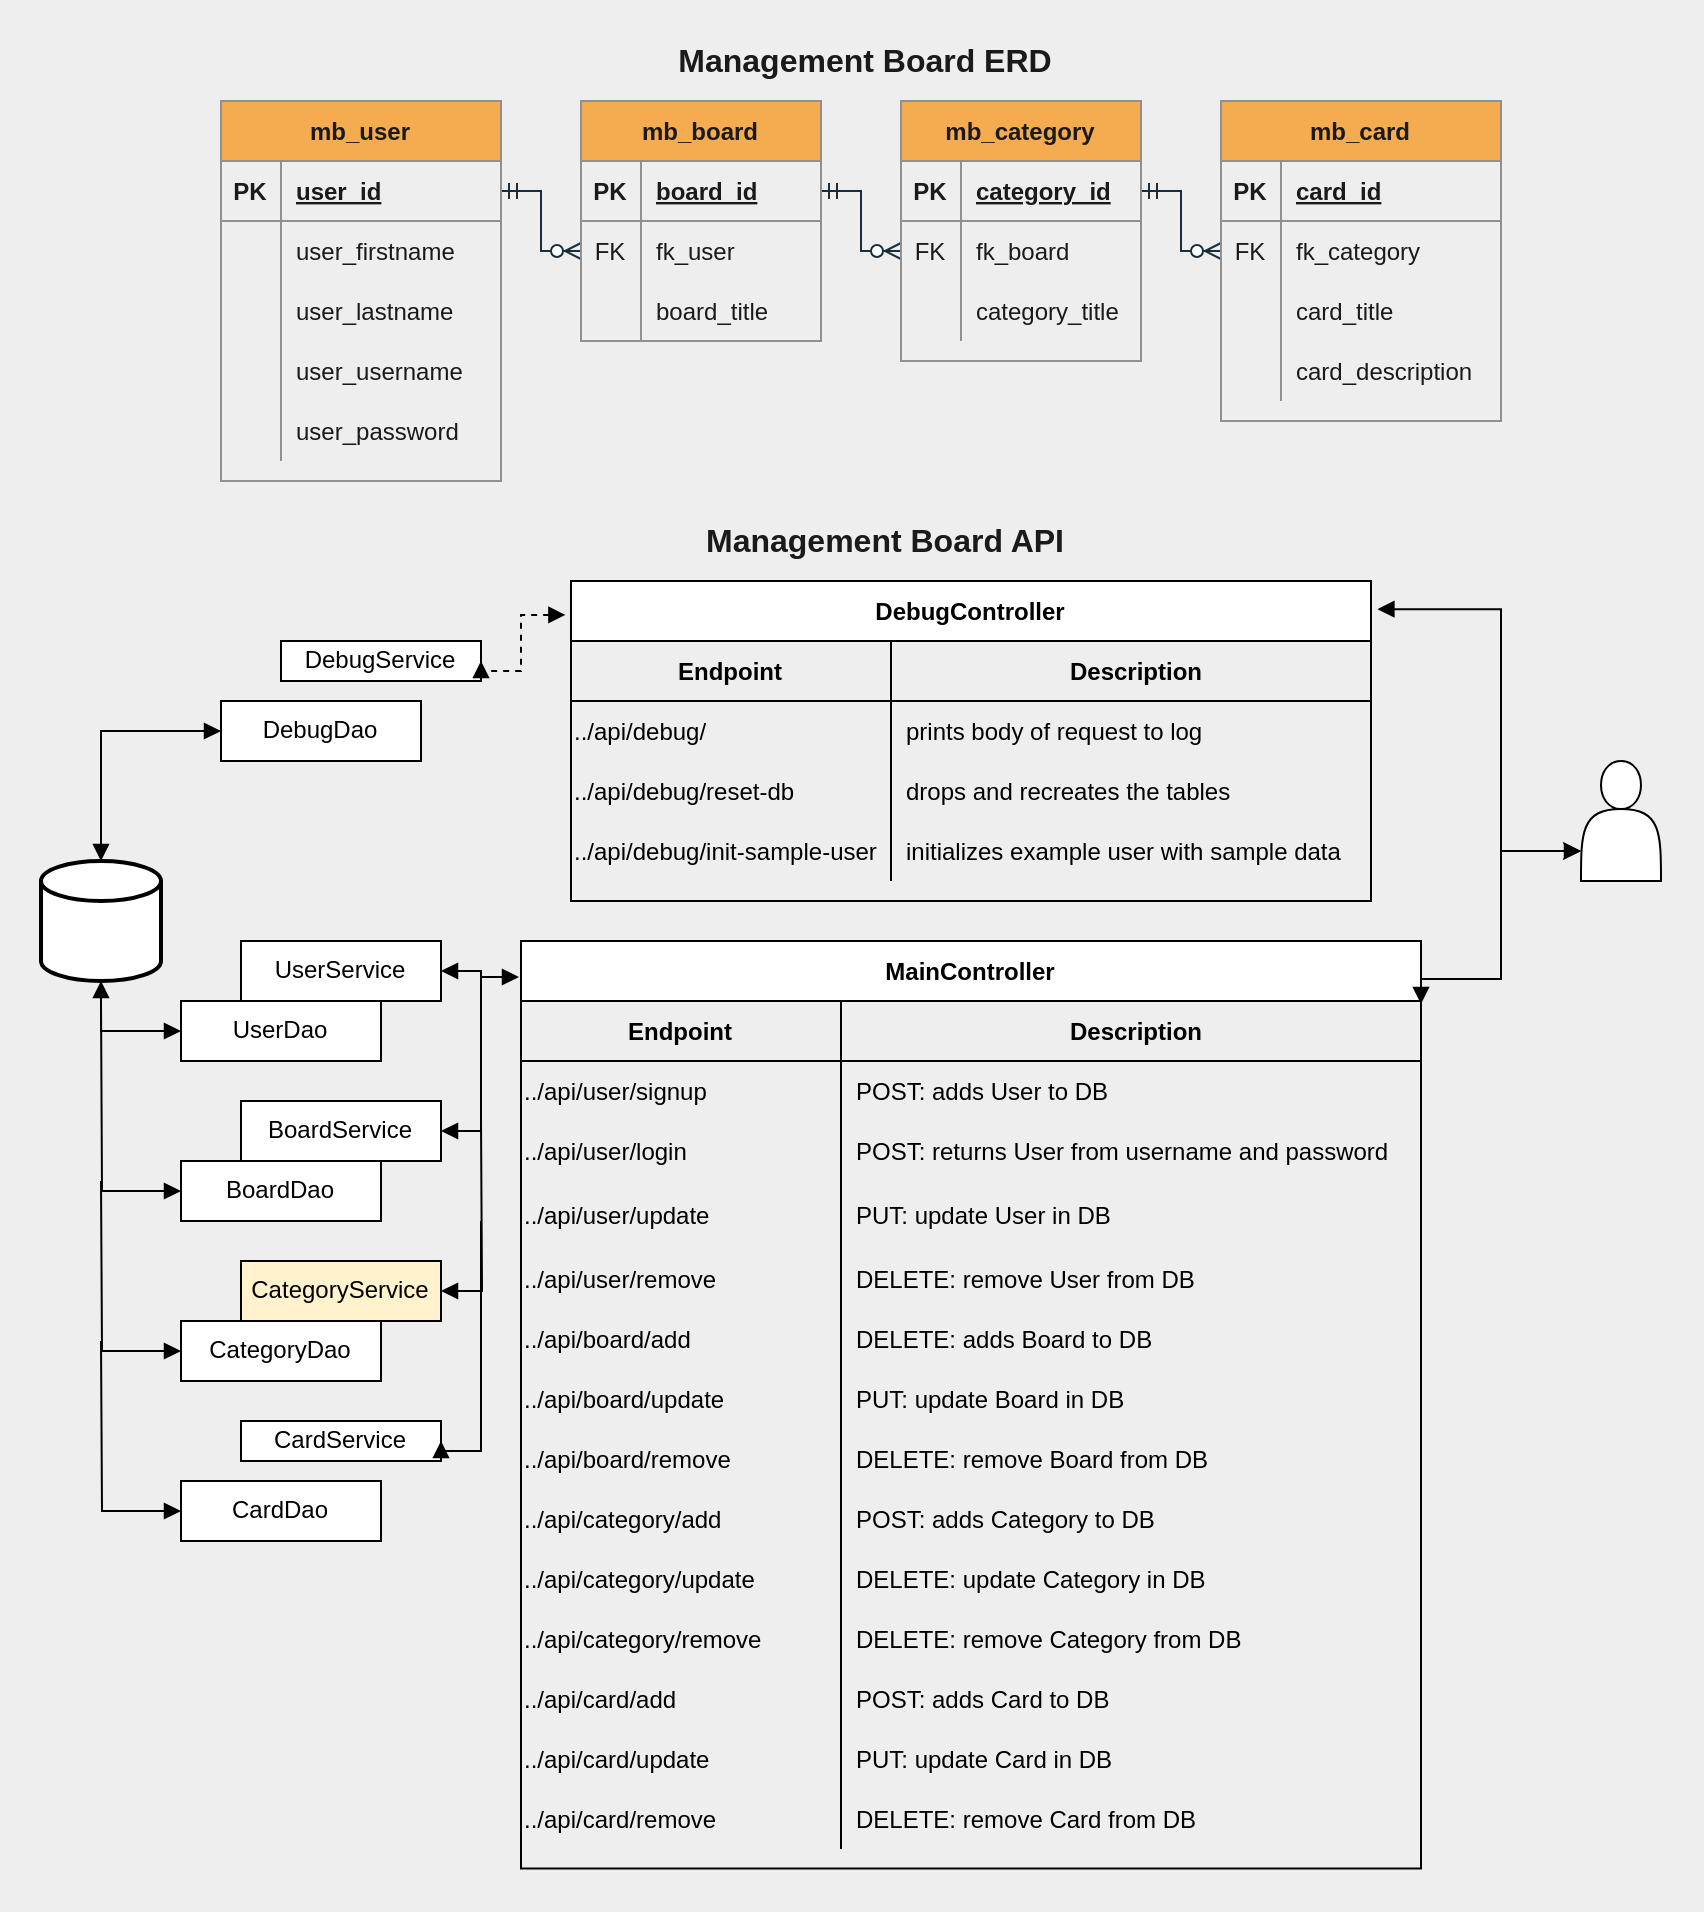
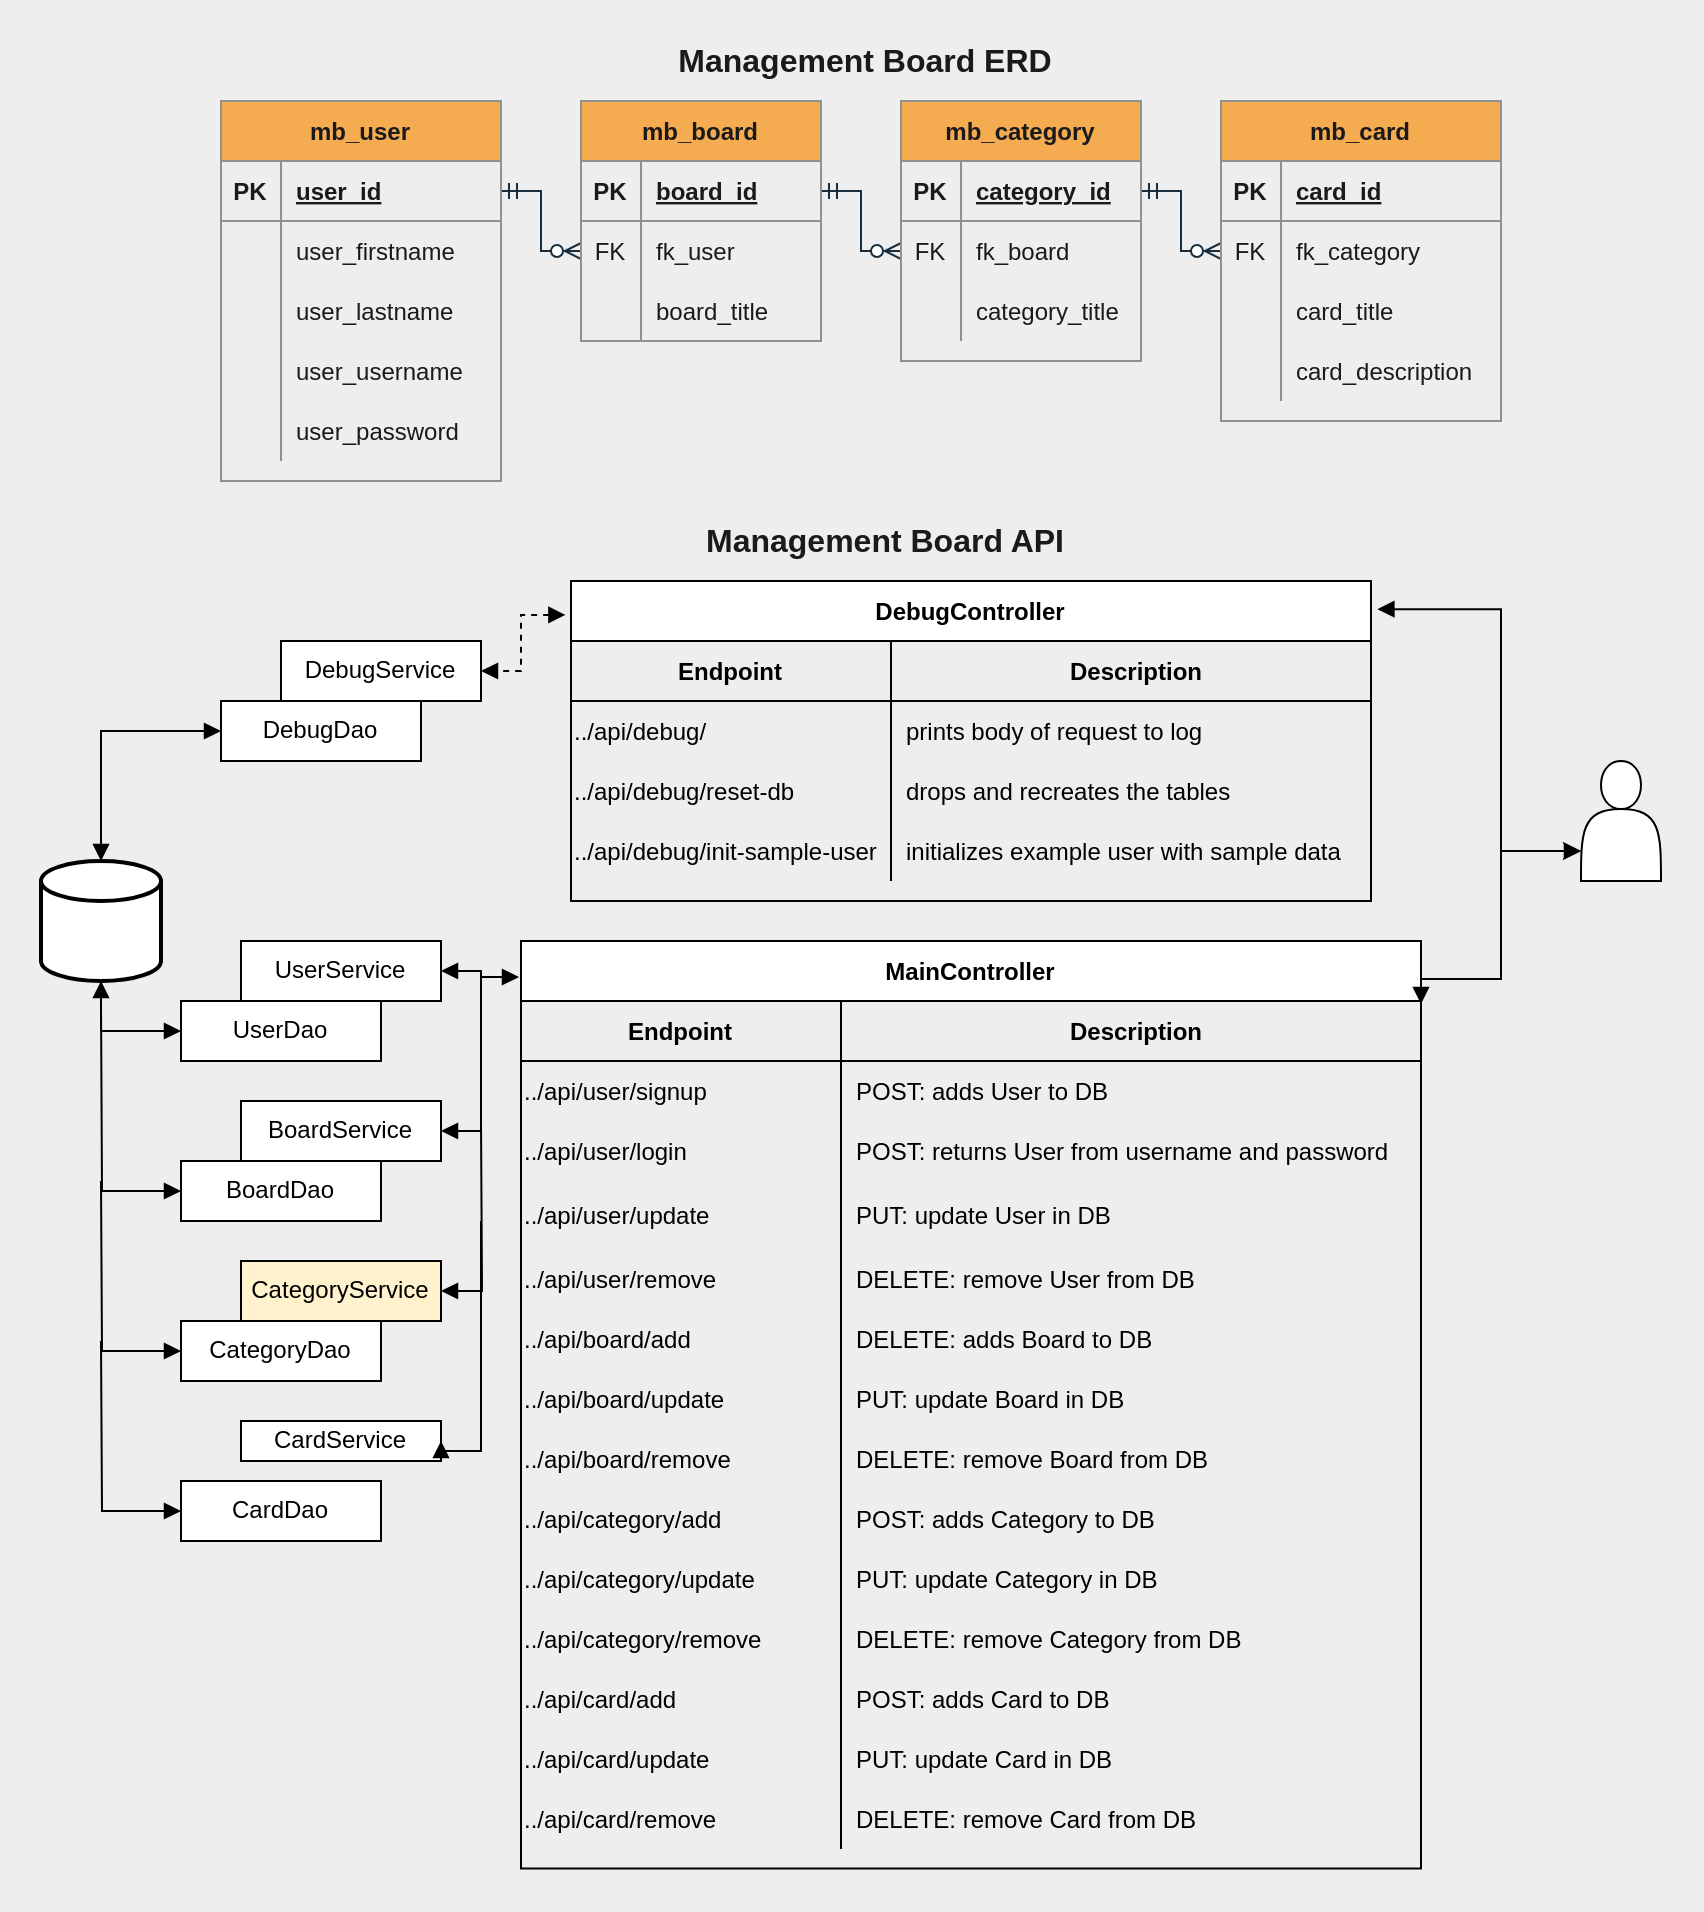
(381, 661) -> (381, 671)
(1032, 1580) -> (1012, 1580)
